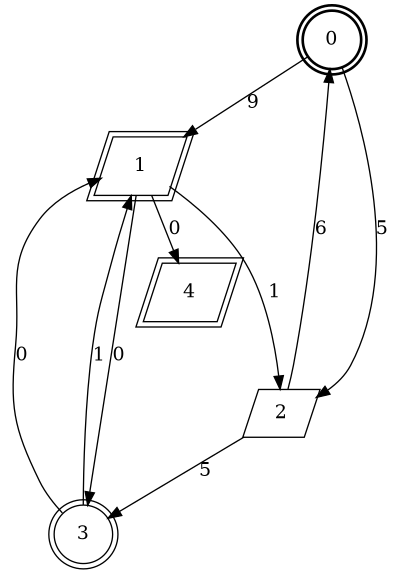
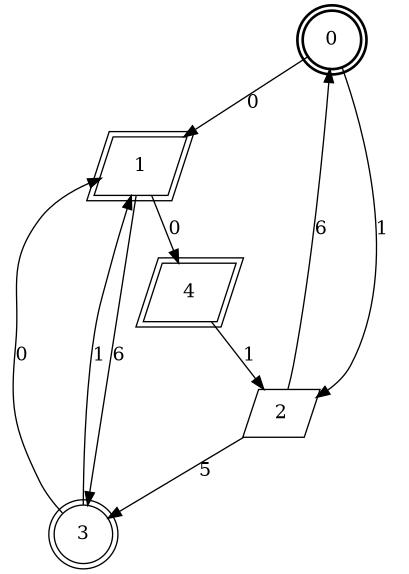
(254, 103) -> (254, 103)
(382, 229) -> (382, 229)
(248, 267) -> (234, 350)
(119, 356) -> (119, 356)
